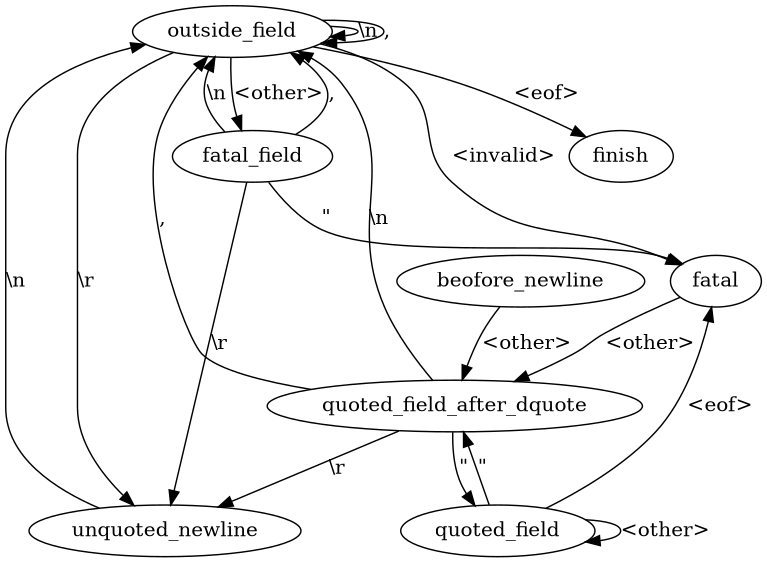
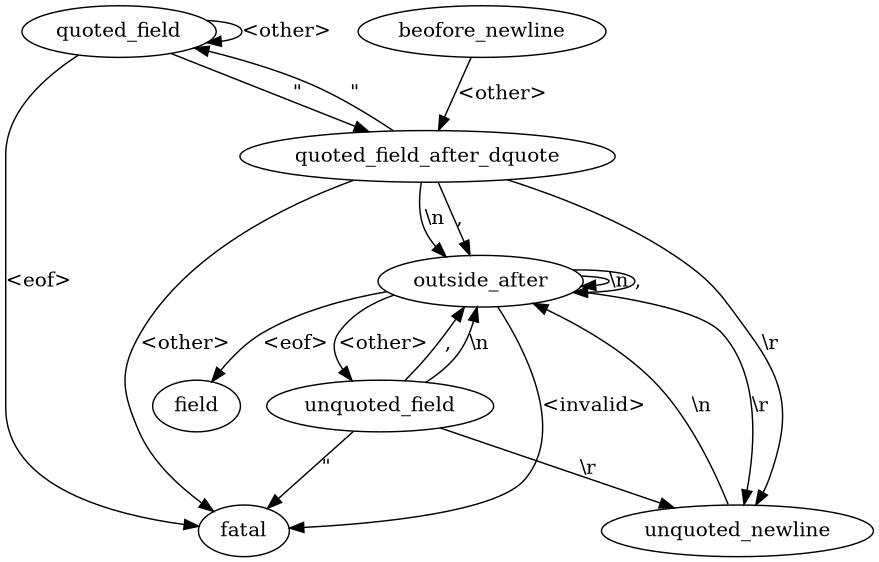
(232, 32) -> (481, 281)
(253, 156) -> (380, 406)
(621, 156) -> (197, 406)
(603, 334) -> (160, 305)
